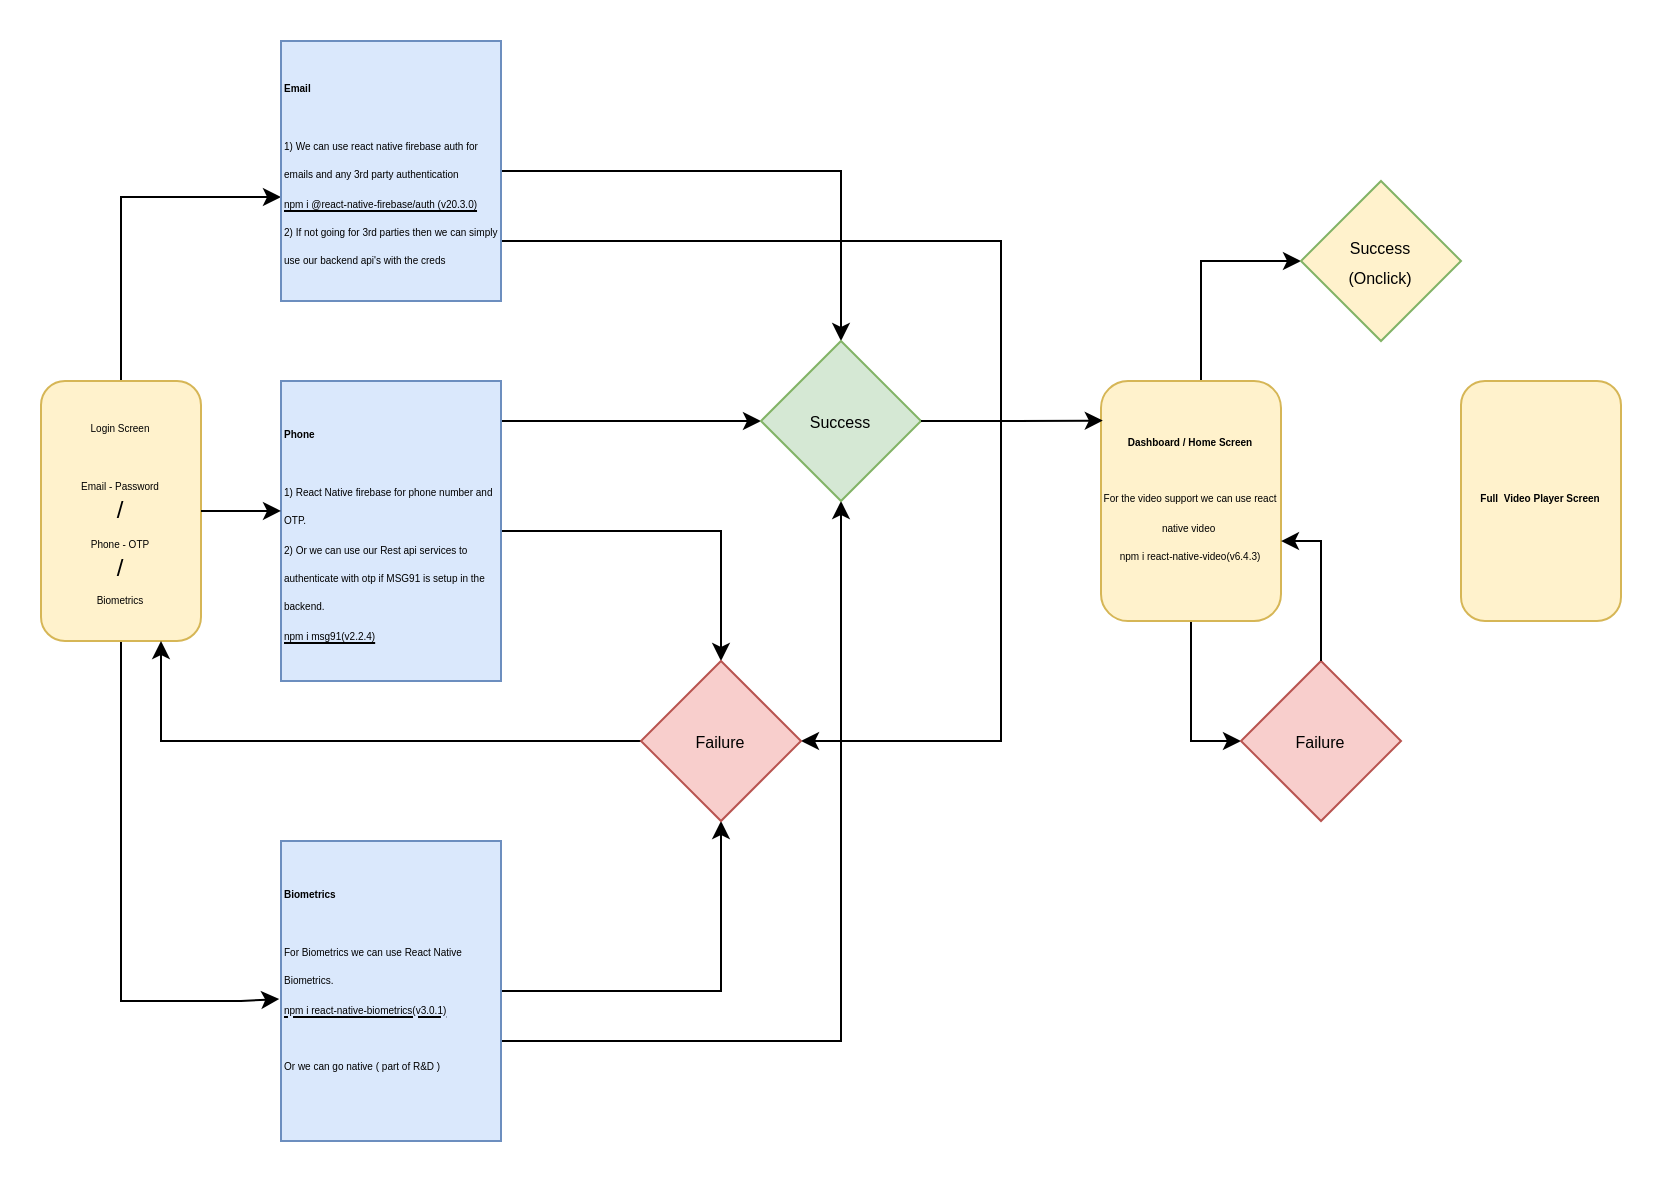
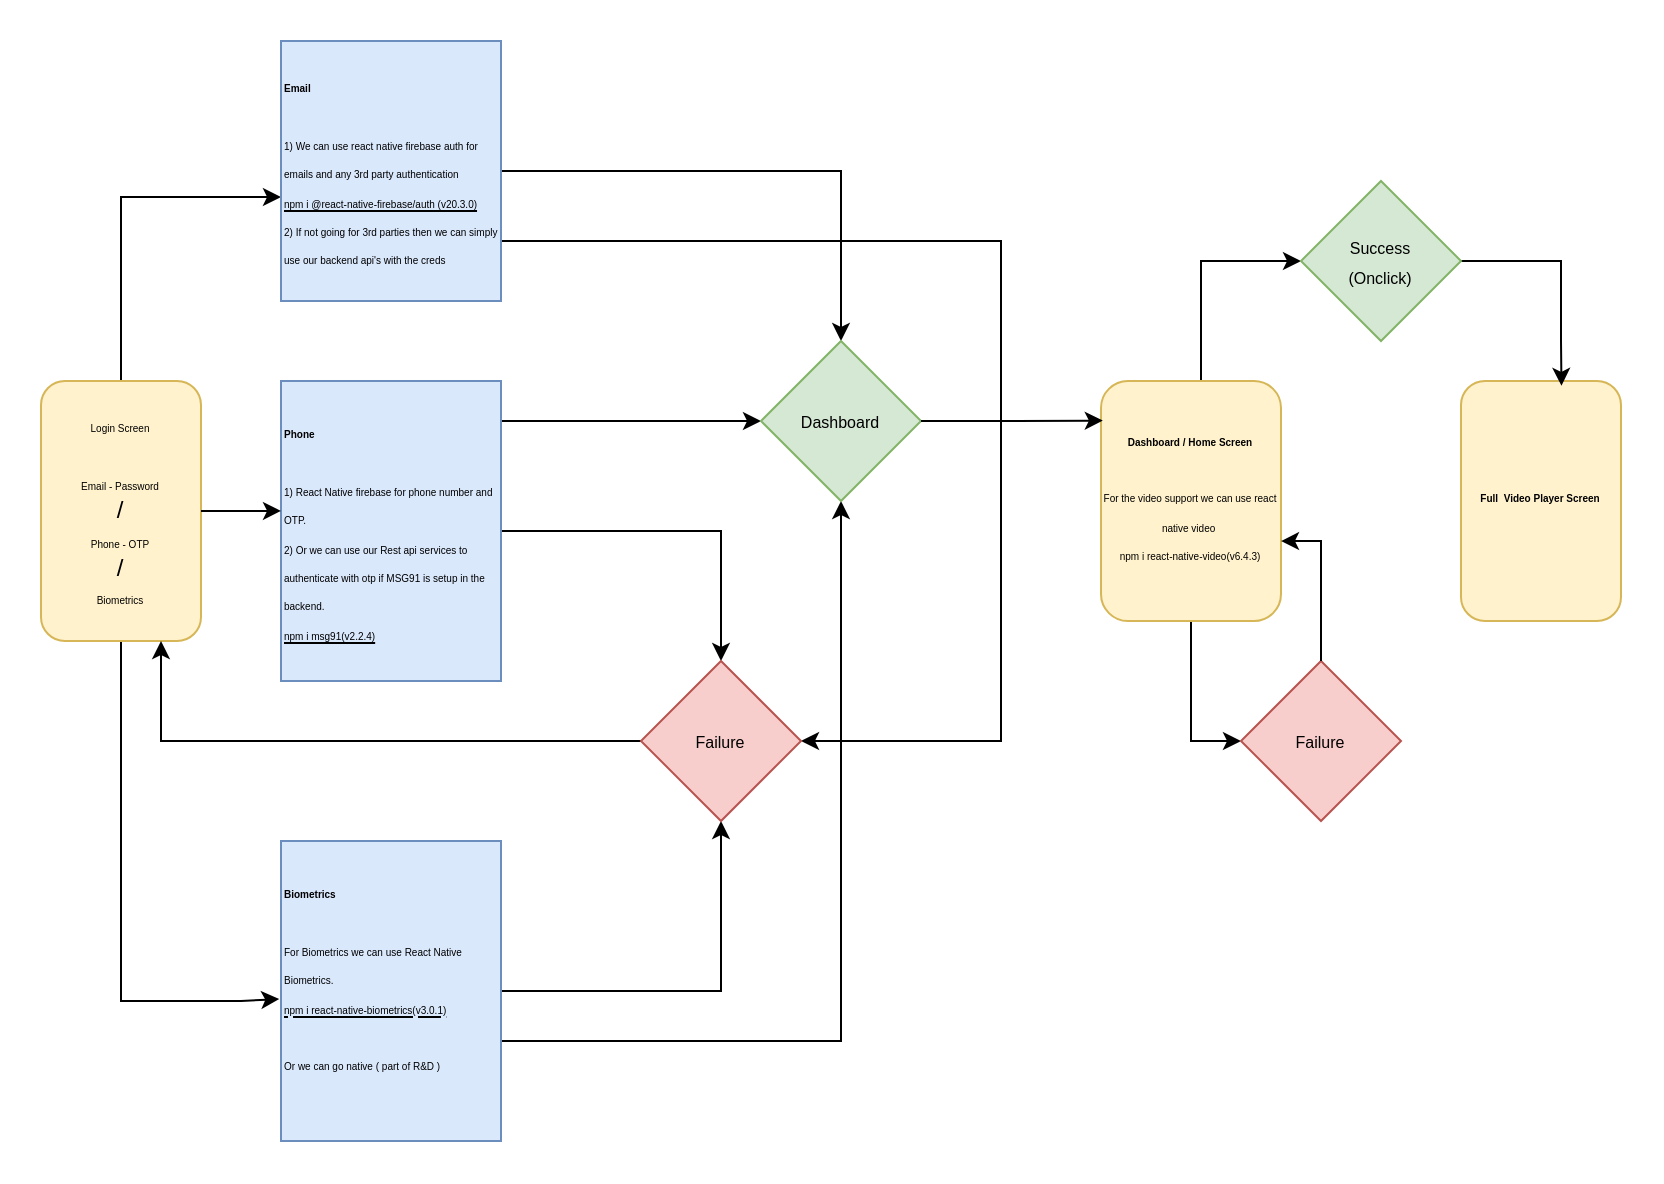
(1381, 261) -> (1381, 261)
none -> (1561, 267)
(841, 421) -> (841, 421)
